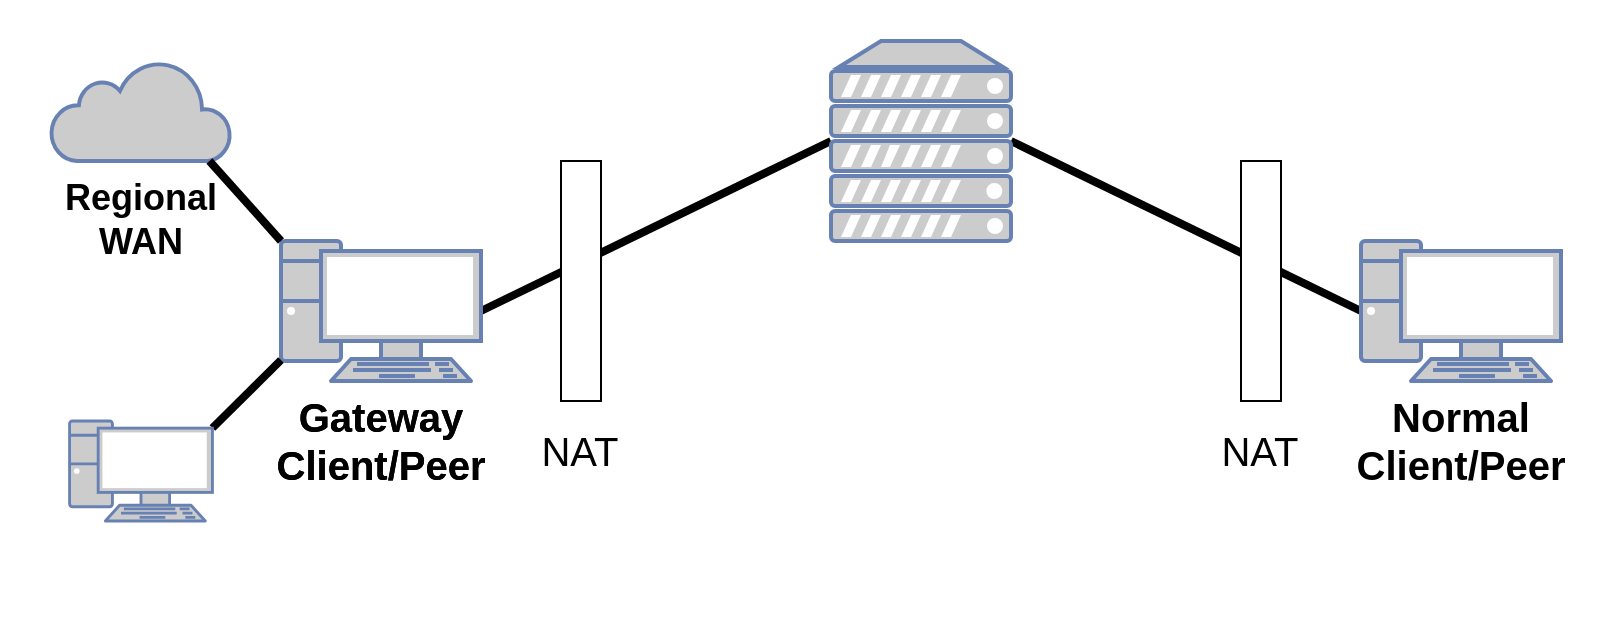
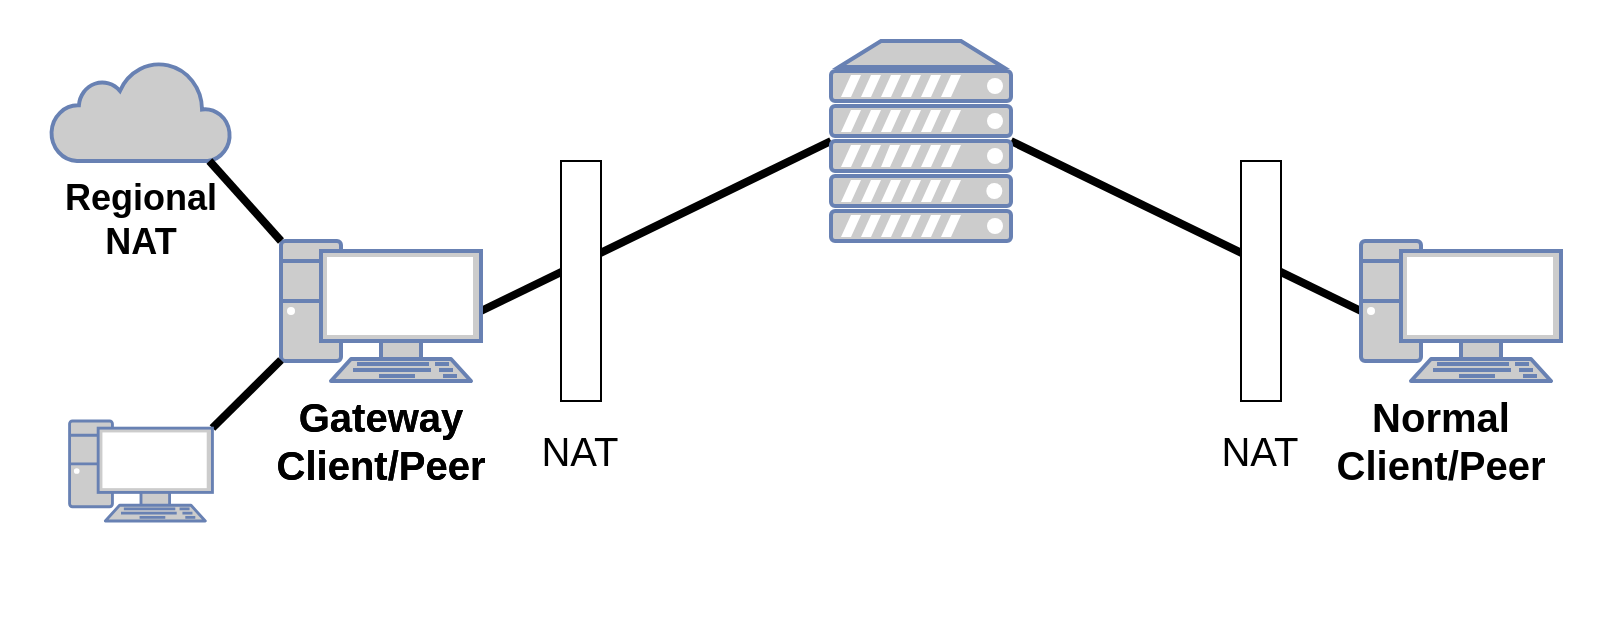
(142, 221) -> (142, 221)
(1461, 441) -> (1441, 441)
